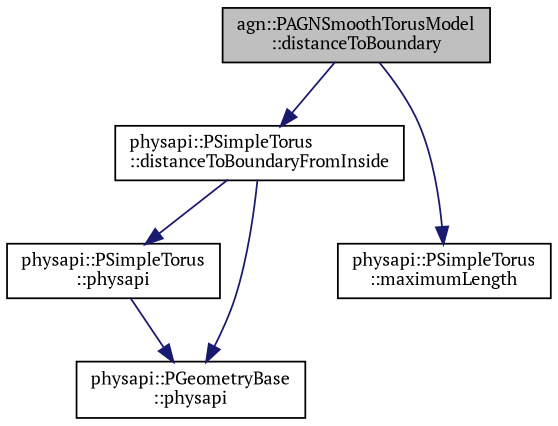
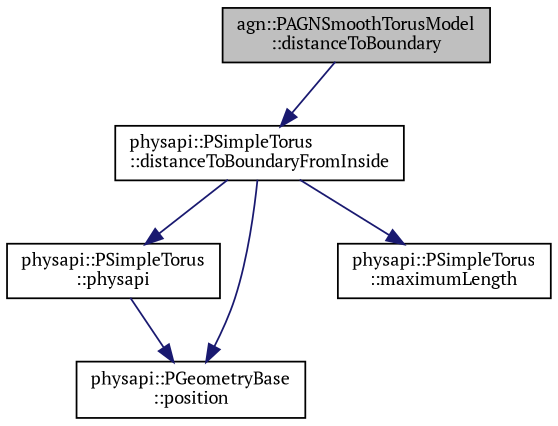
(425, 139) -> (344, 207)
(191, 390) -> (191, 390)
